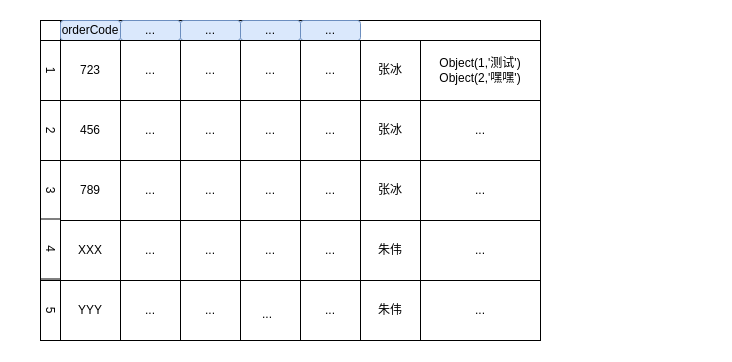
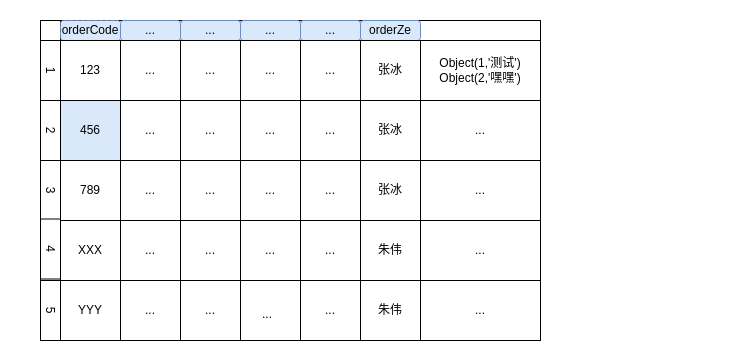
(91, 31) -> (91, 31)
none -> (391, 31)
(91, 71) -> (91, 71)
(91, 131) -> (91, 131)
